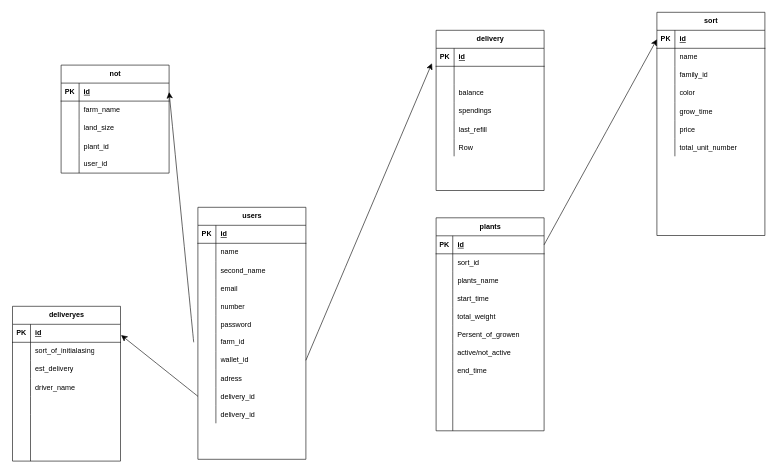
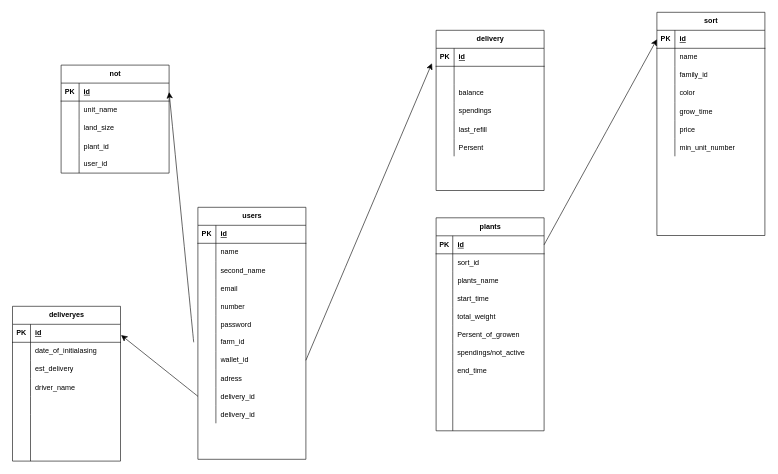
(102, 110) -> (101, 110)
(464, 148) -> (473, 148)
(712, 148) -> (708, 148)
(71, 351) -> (71, 351)
(489, 353) -> (495, 353)
